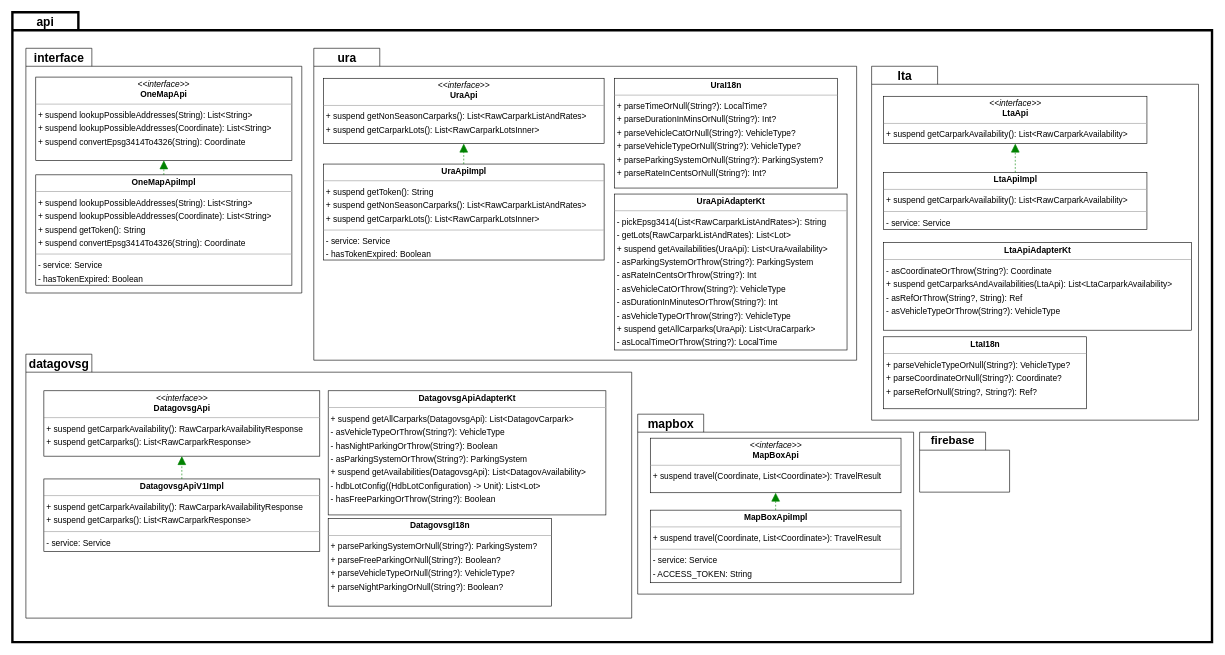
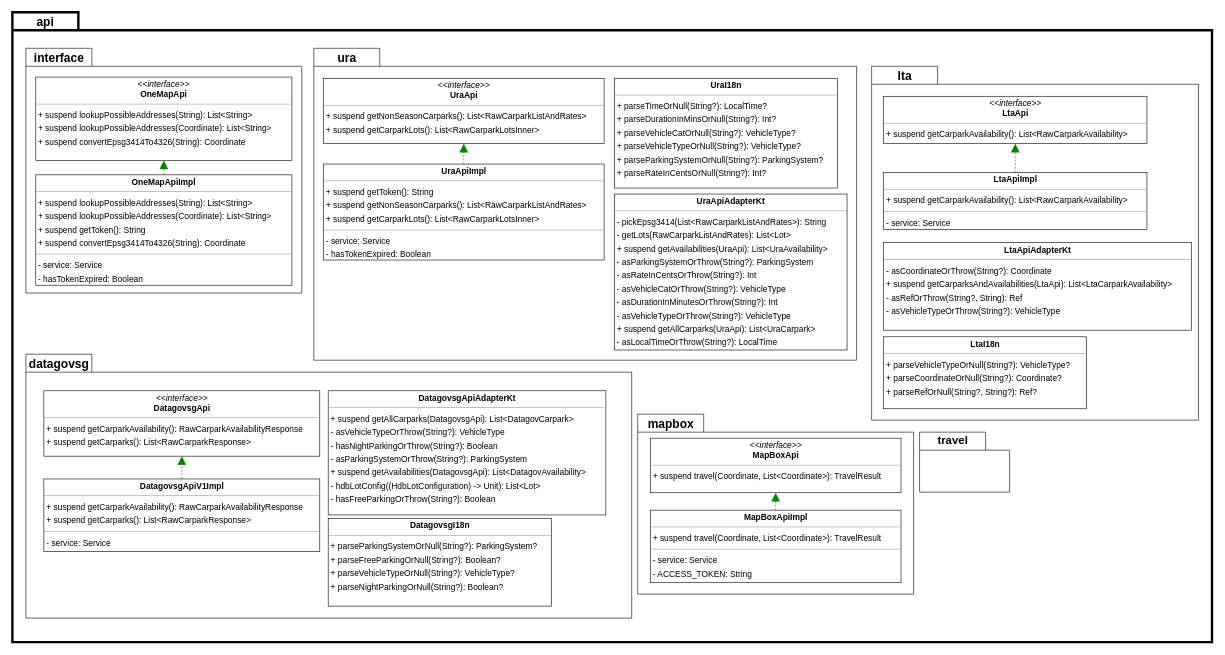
(953, 441) -> (953, 441)
